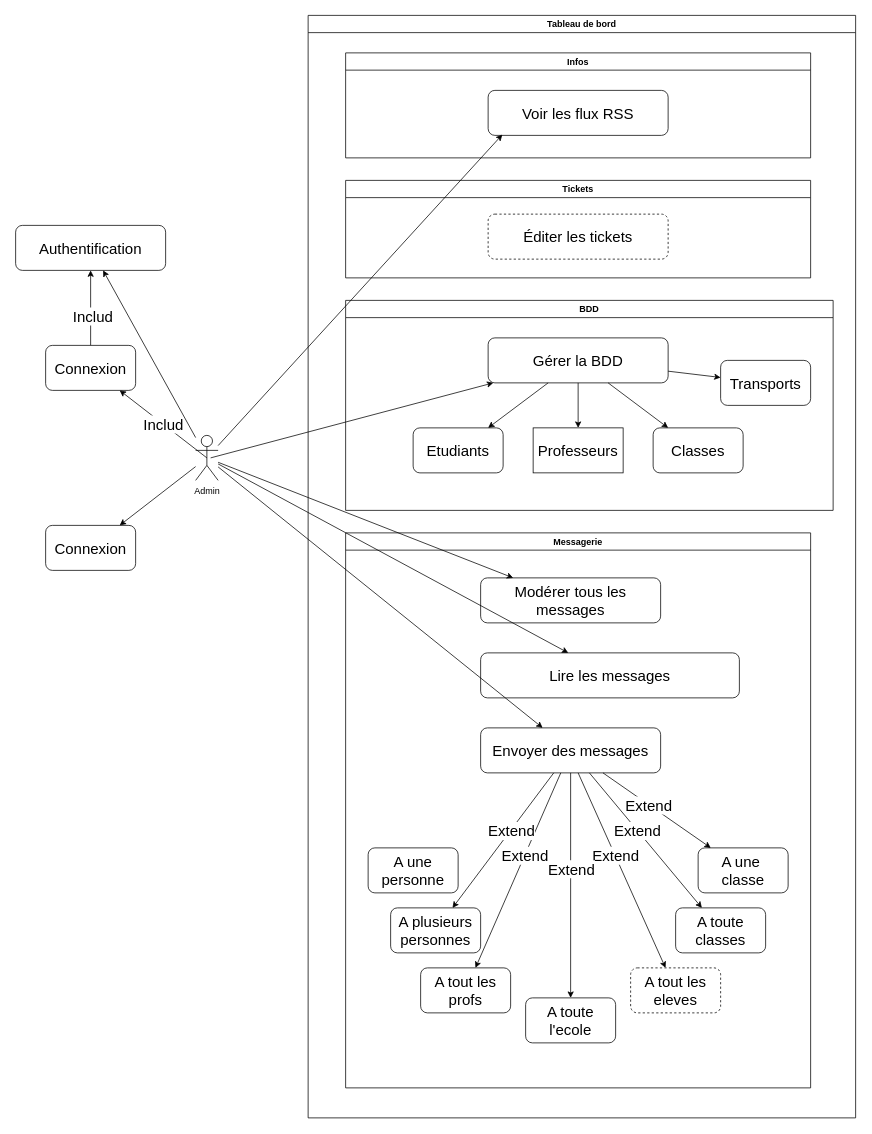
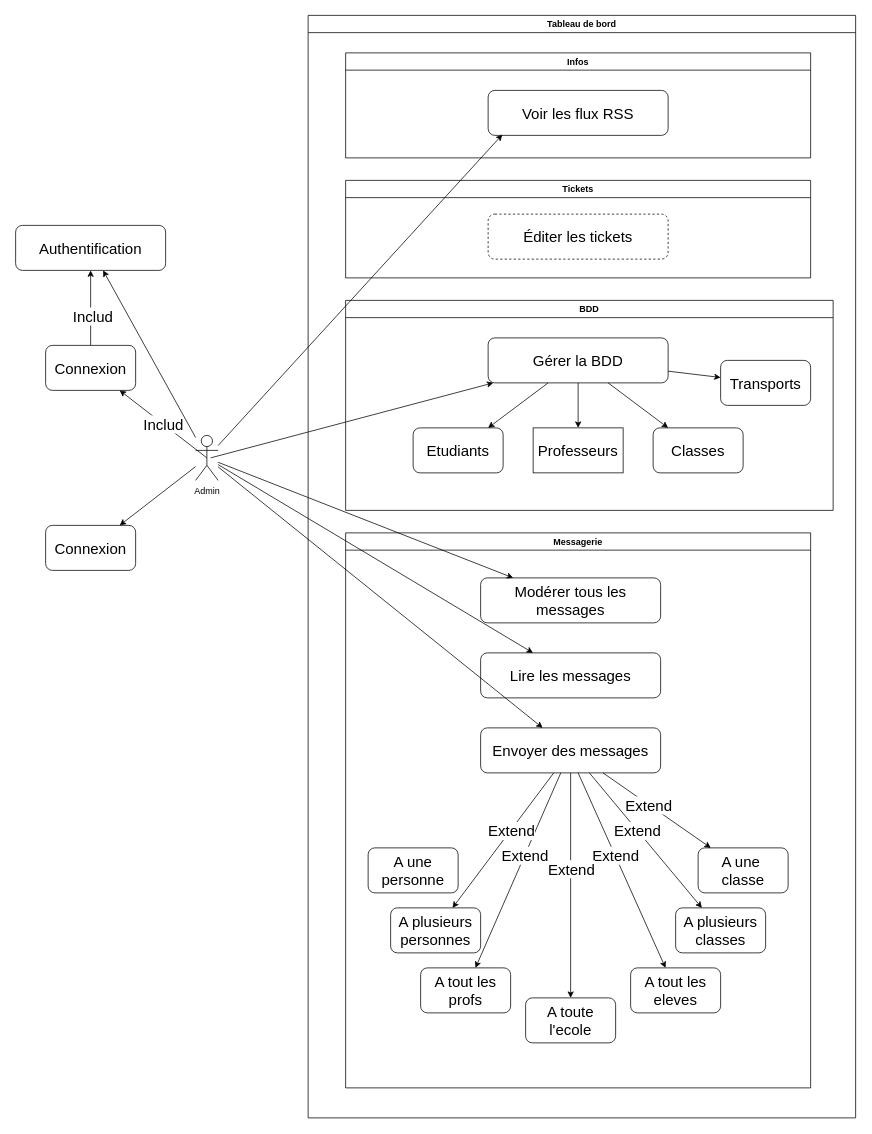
(610, 675) -> (570, 675)
(720, 930) -> (720, 930)
(675, 990) -> (675, 990)
